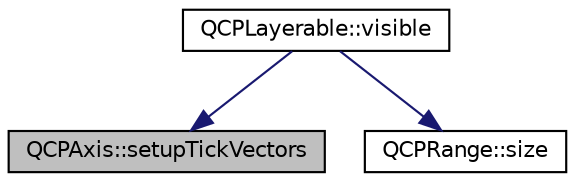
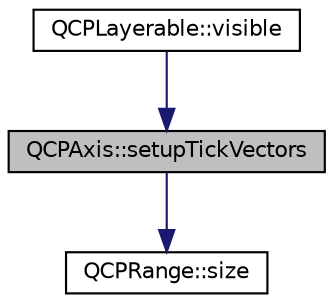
(382, 84) -> (167, 201)
